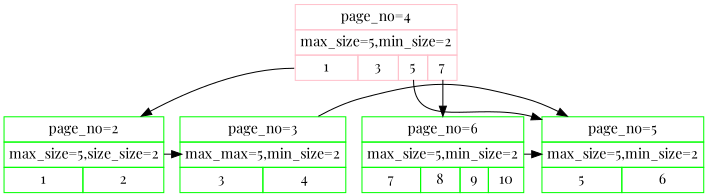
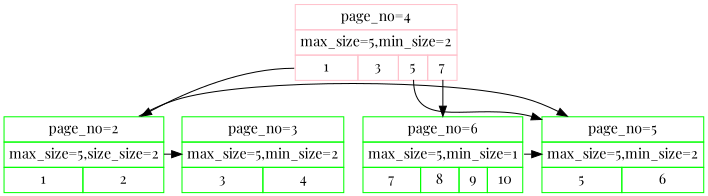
(431, 85) -> (348, 84)
(263, 154) -> (263, 154)
(443, 154) -> (443, 154)
